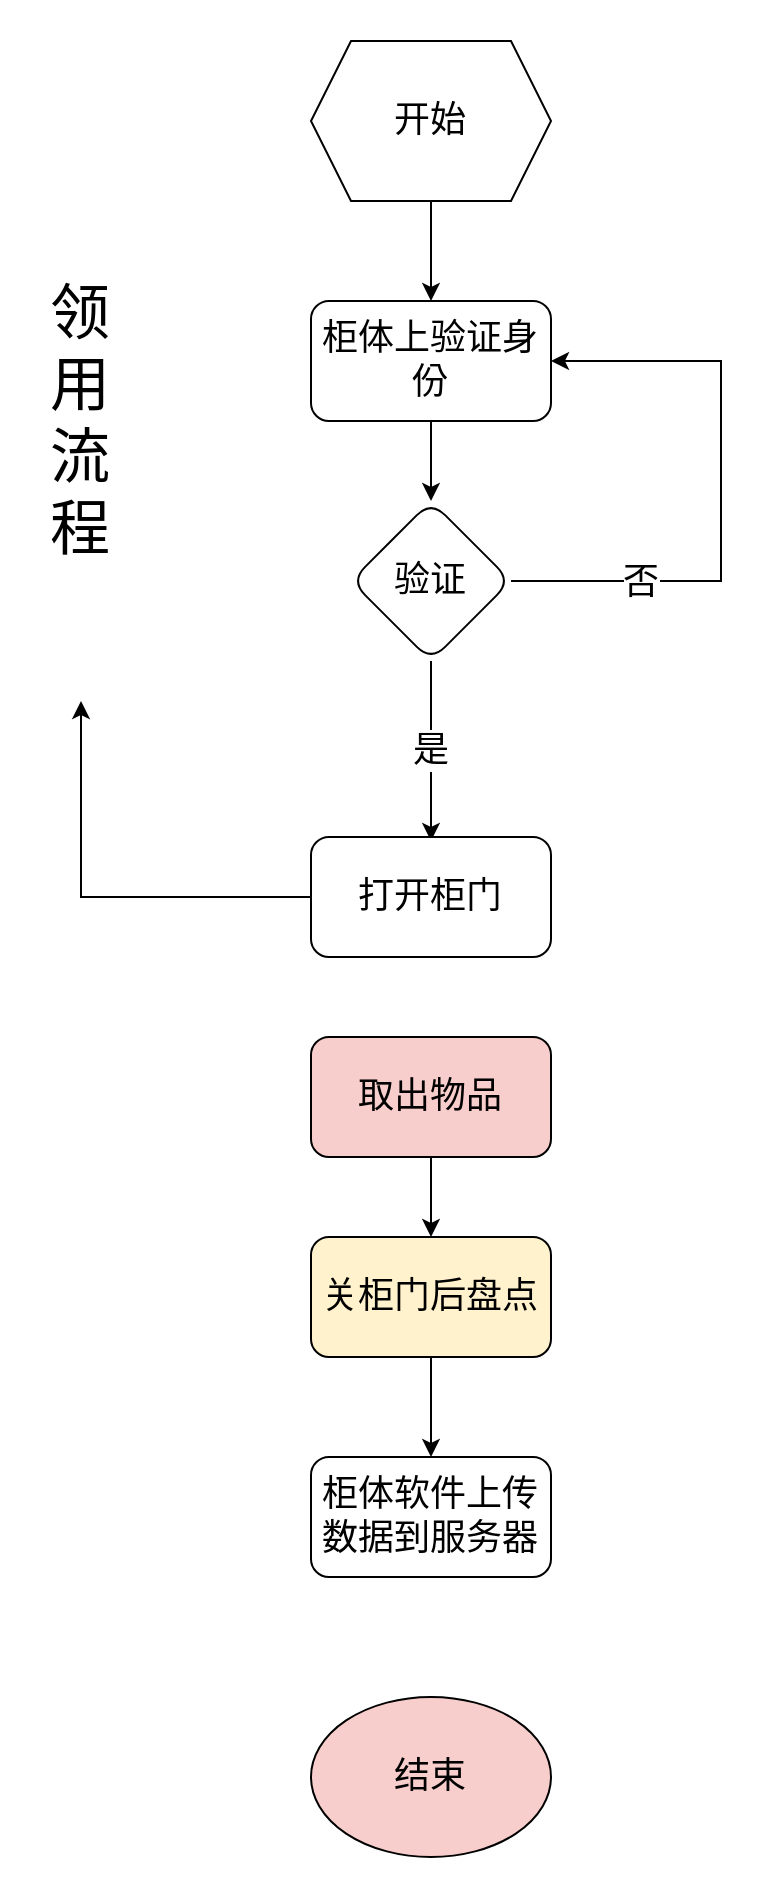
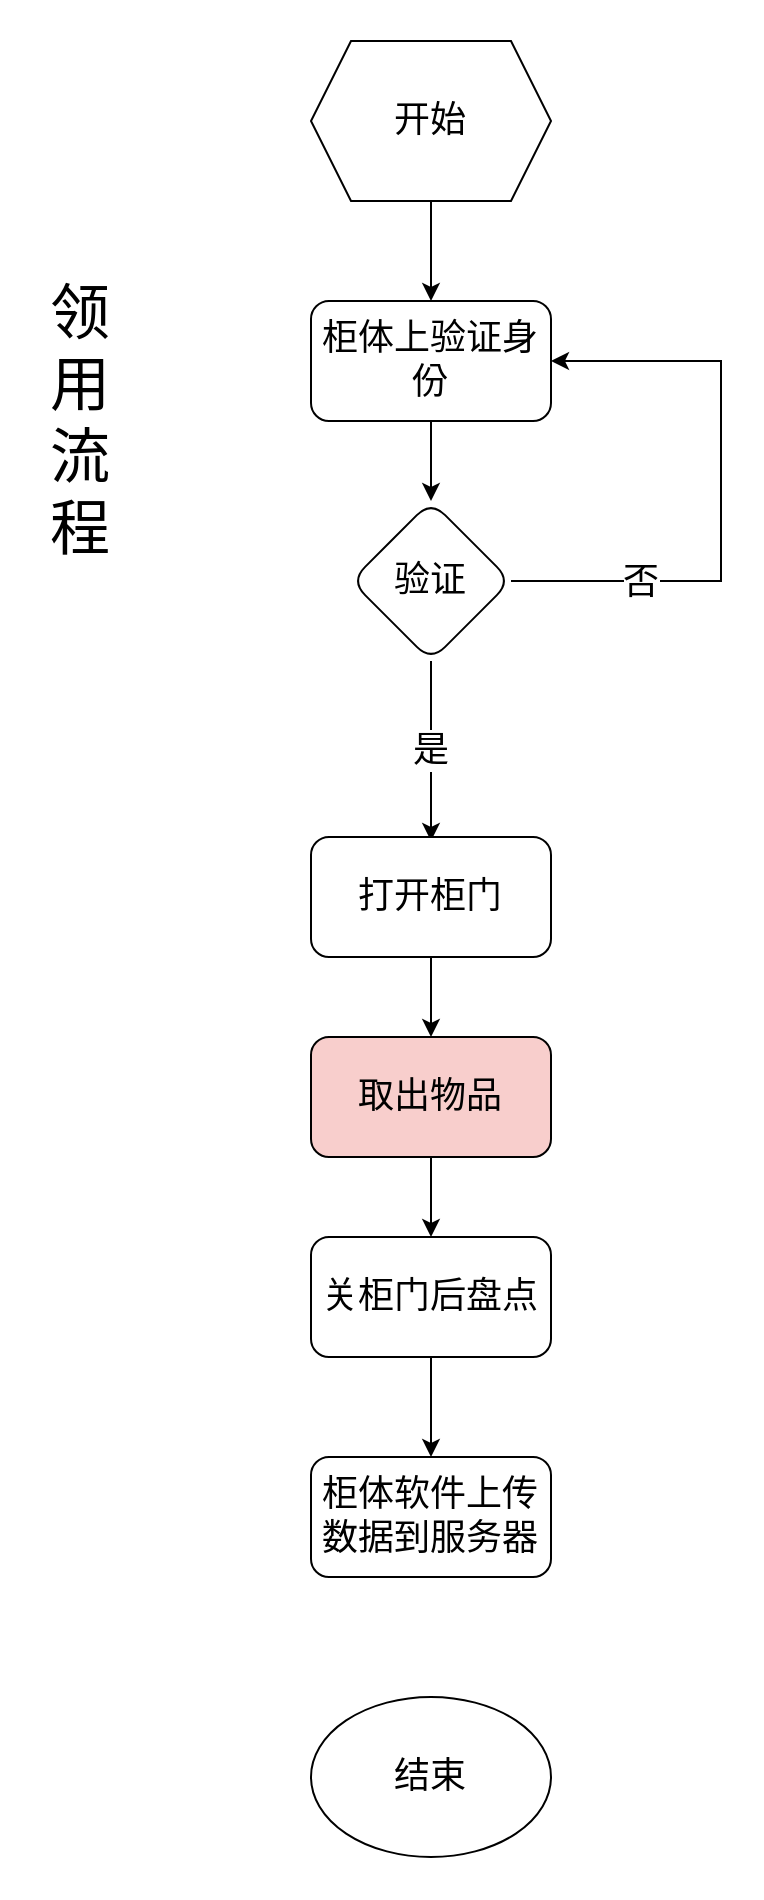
(105, 897) -> (431, 990)
(431, 1297) -> (431, 1297)
(431, 1777) -> (431, 1777)
